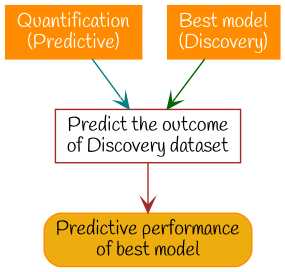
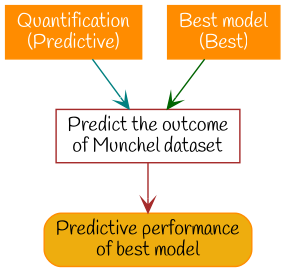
(224, 32) -> (224, 32)
(148, 136) -> (148, 136)
